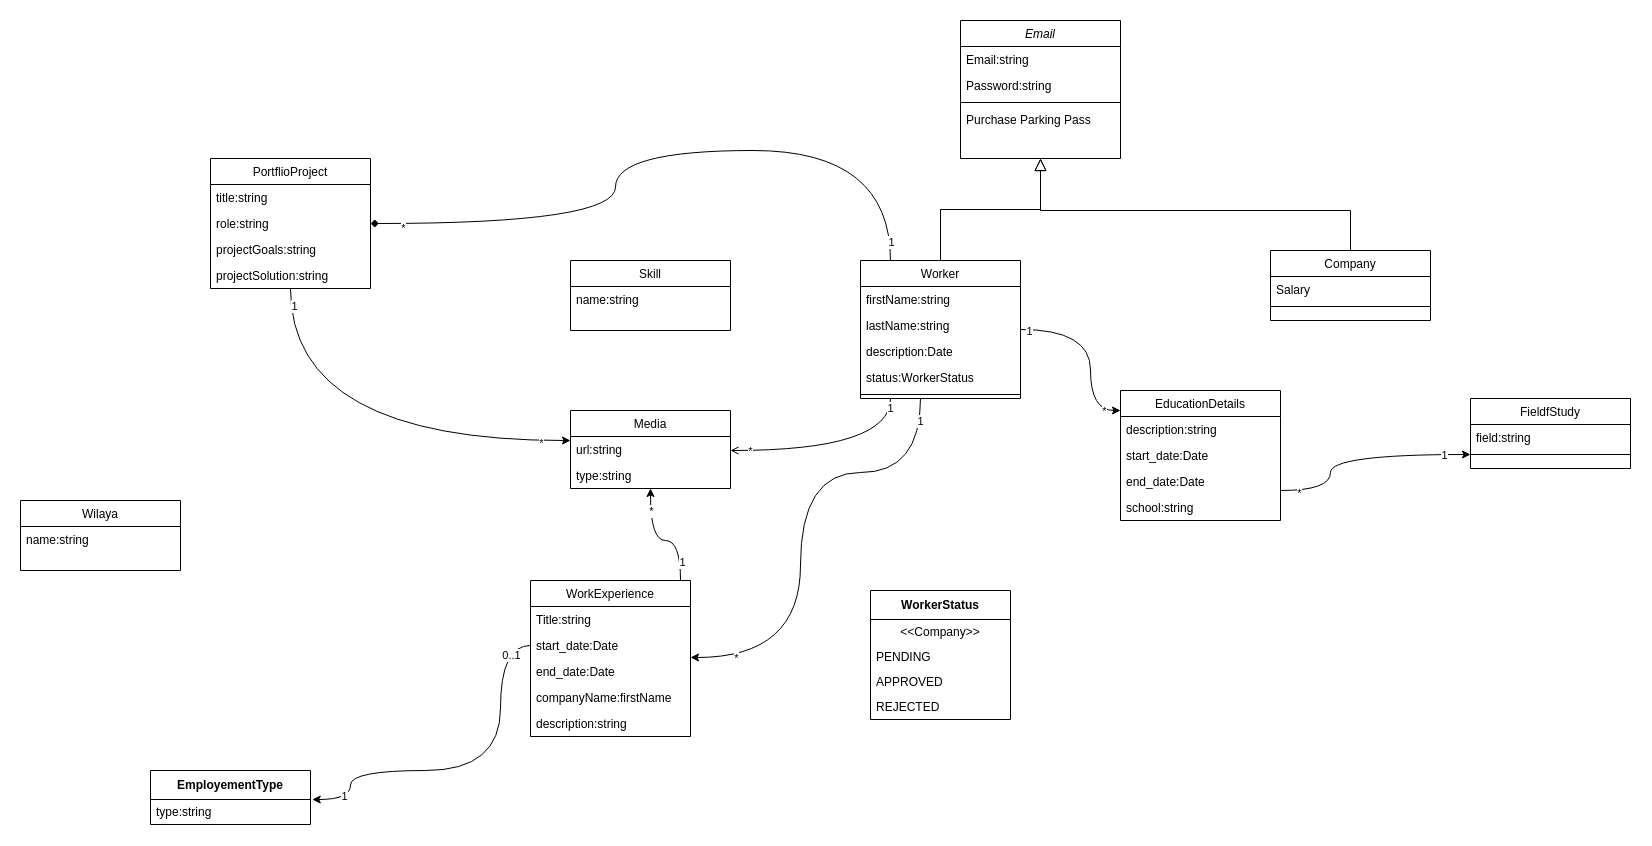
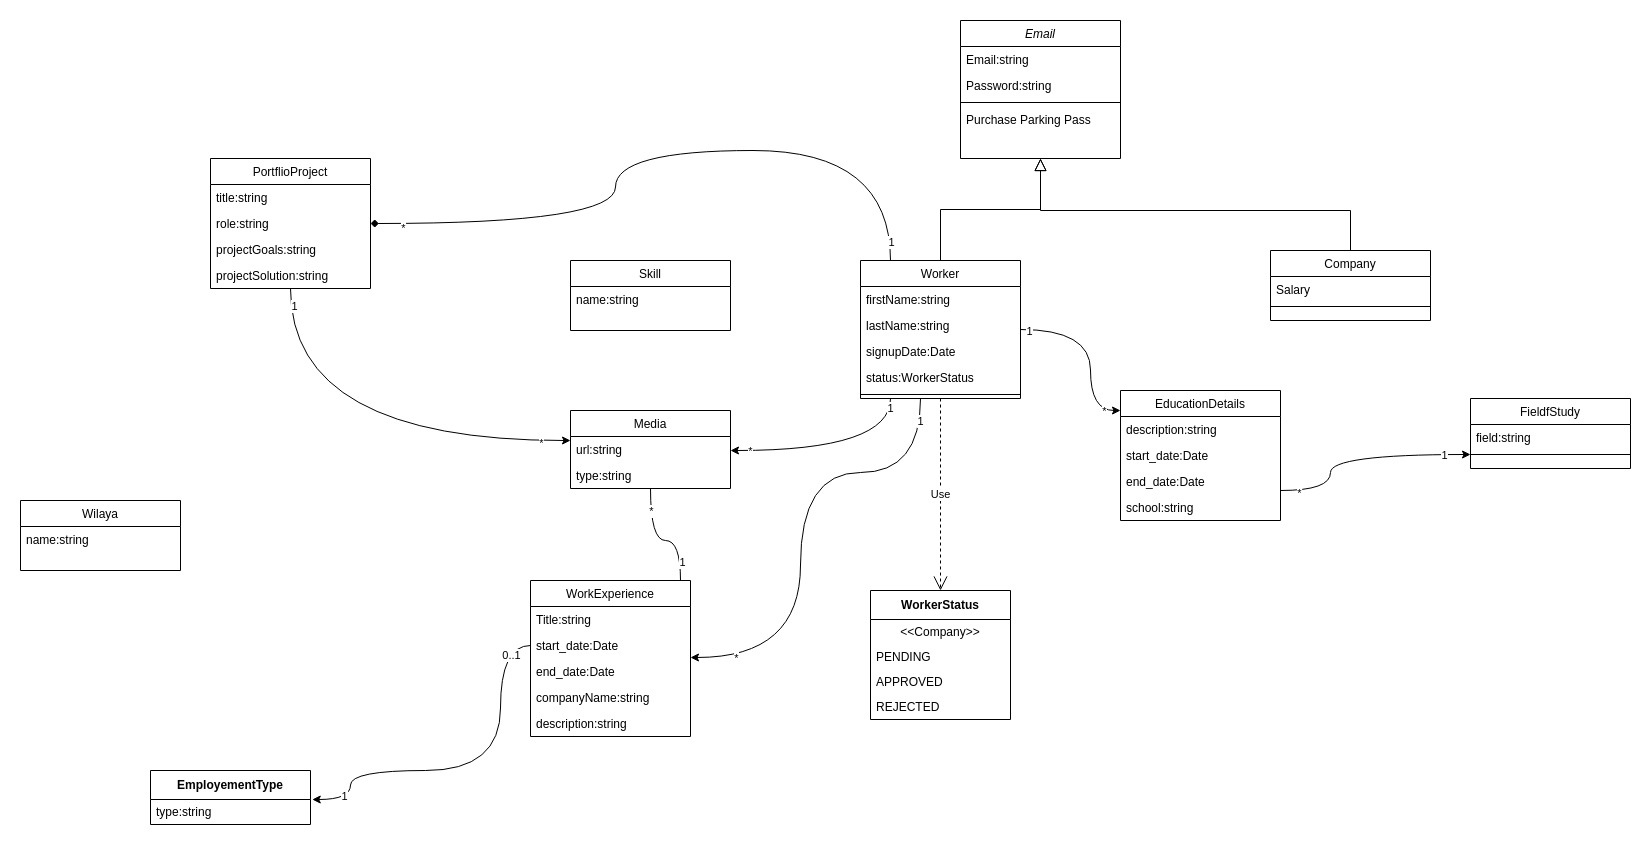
(915, 352) -> (913, 352)
(736, 450) -> (738, 450)
none -> (941, 494)
(651, 497) -> (651, 494)
(603, 698) -> (593, 698)
